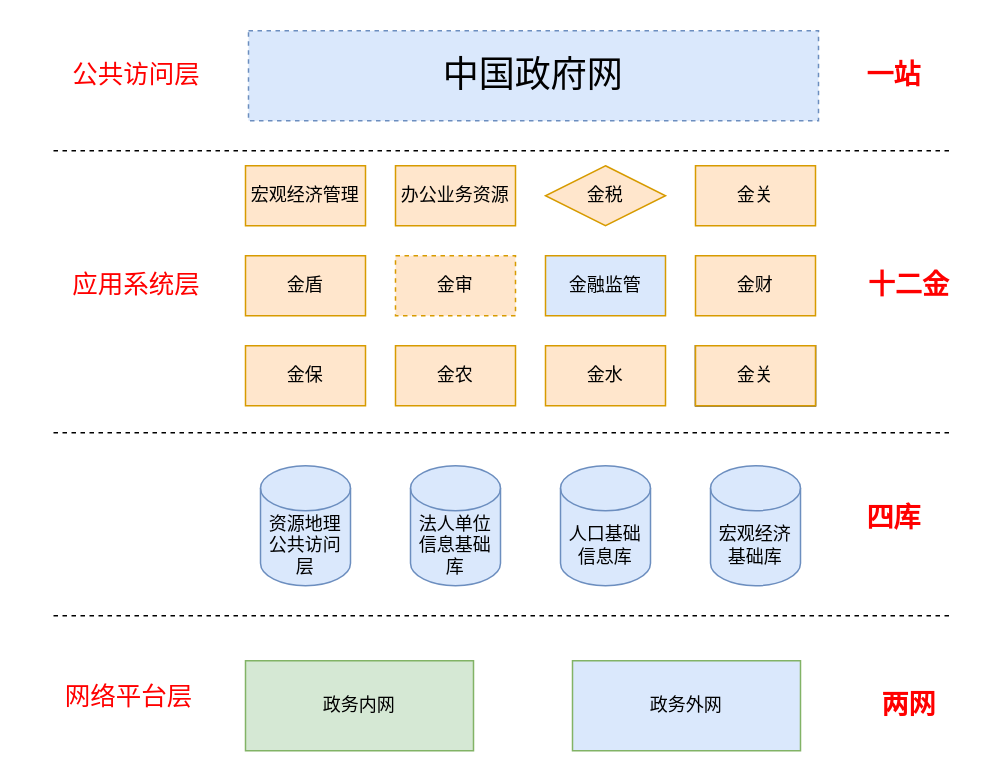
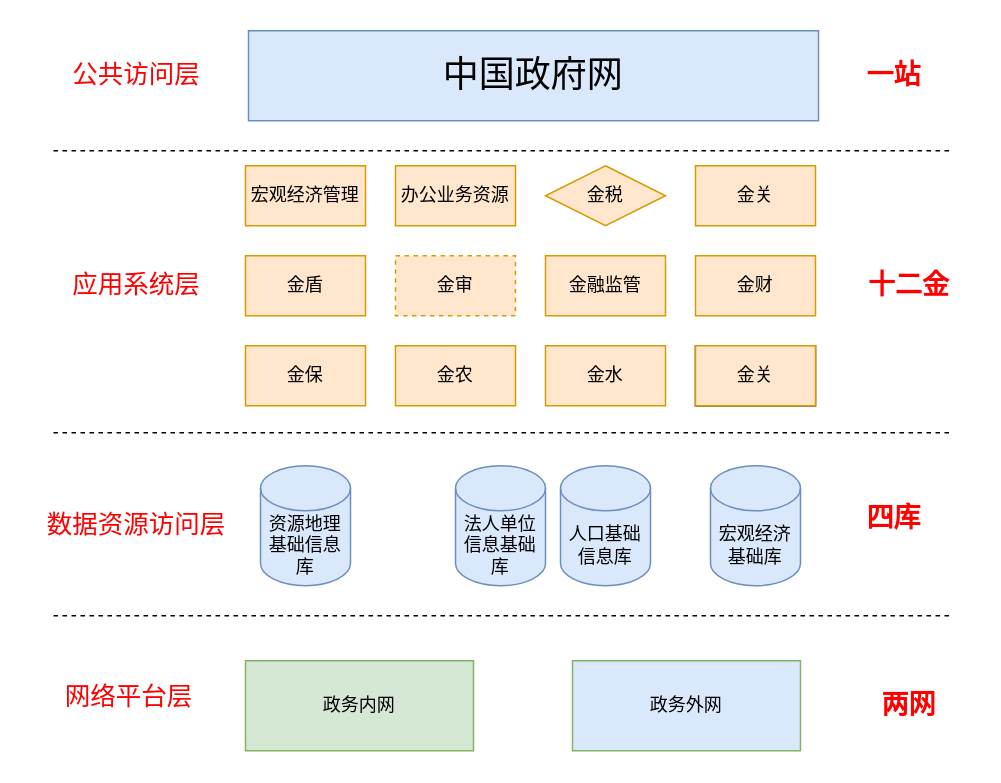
(533, 76) -> (533, 76)
(605, 286) -> (605, 286)
none -> (136, 526)
(455, 526) -> (500, 526)
(305, 545) -> (305, 545)
